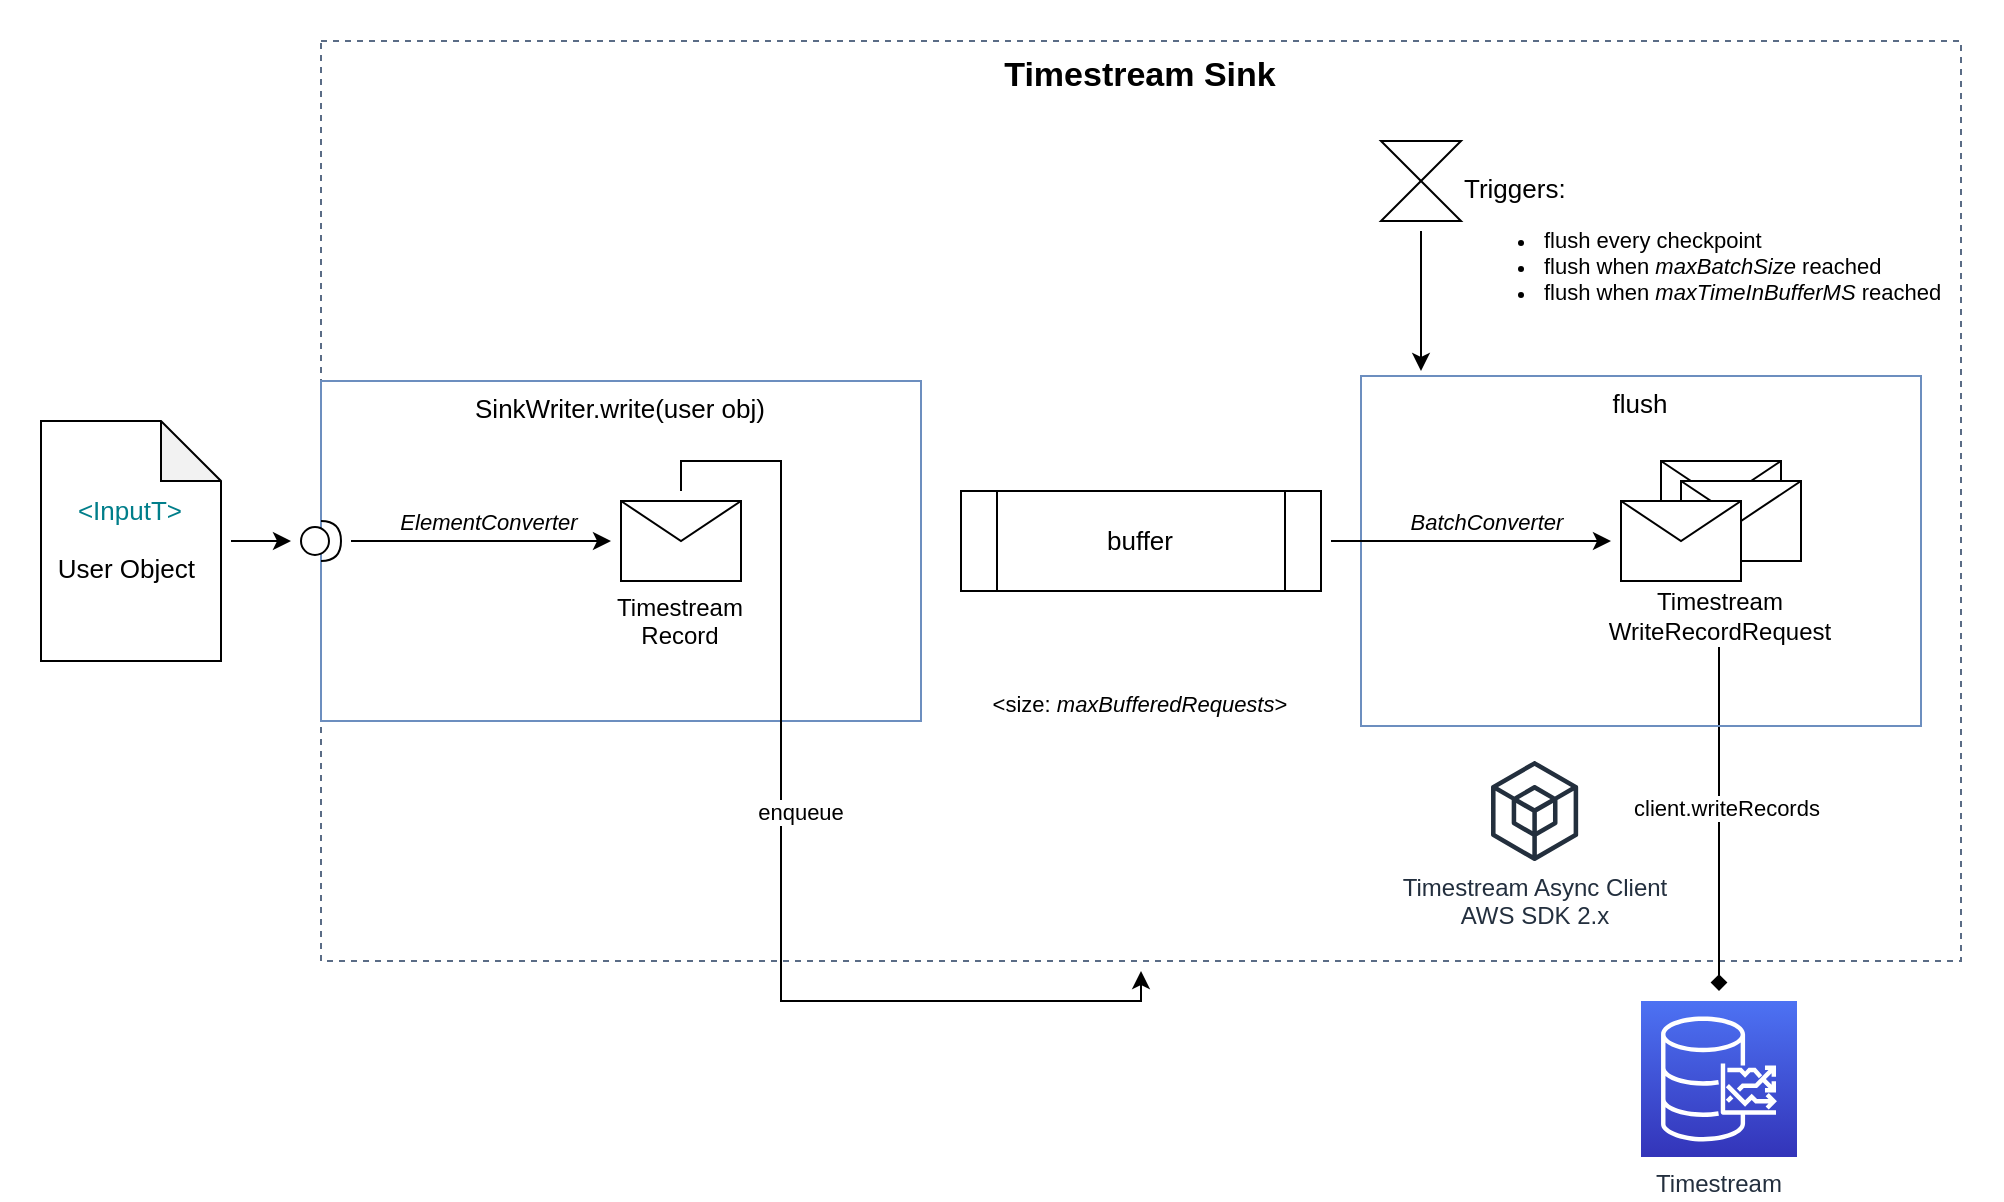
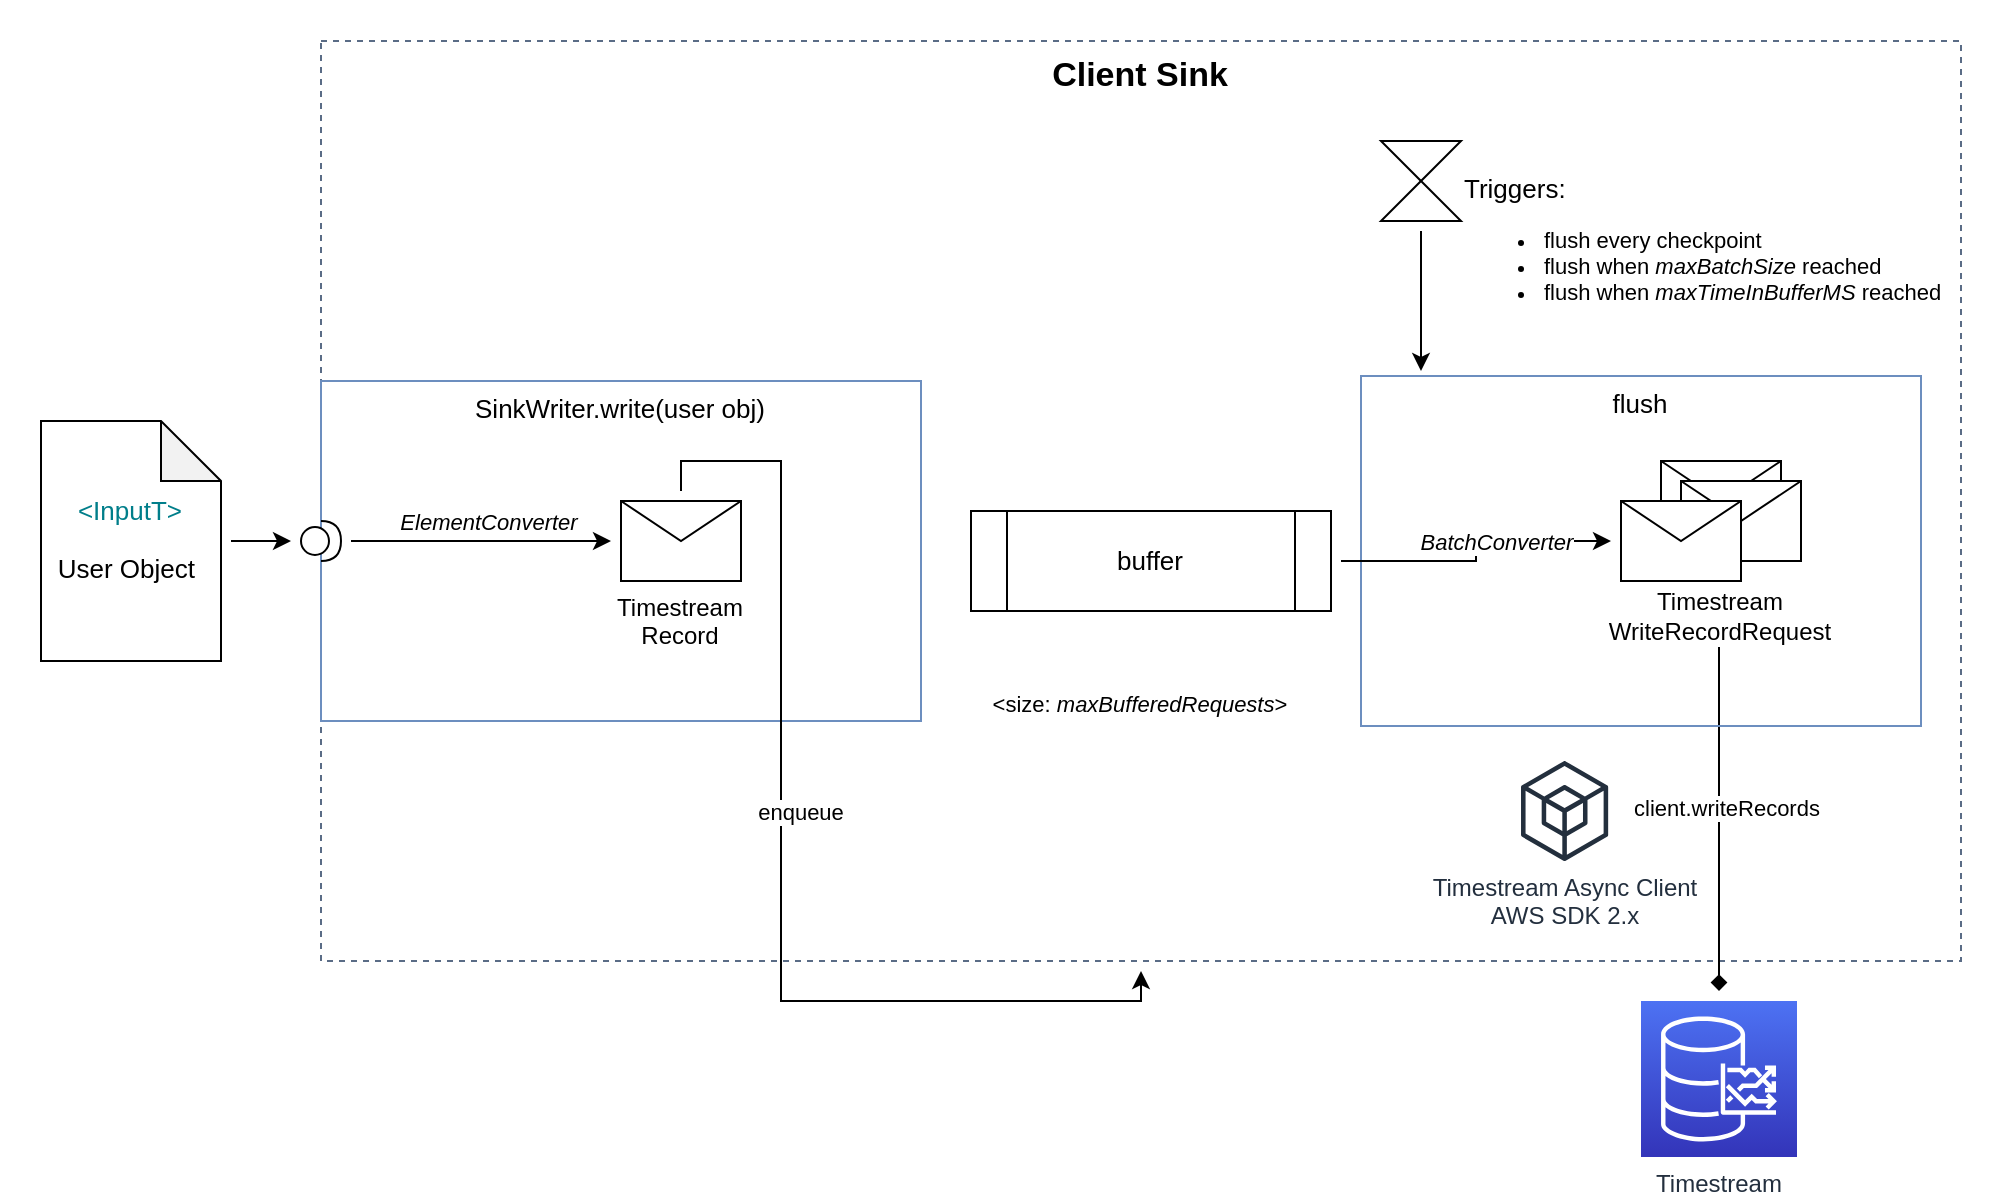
(1140, 75) -> (1140, 75)
(1141, 541) -> (1151, 561)
(1535, 811) -> (1565, 811)
